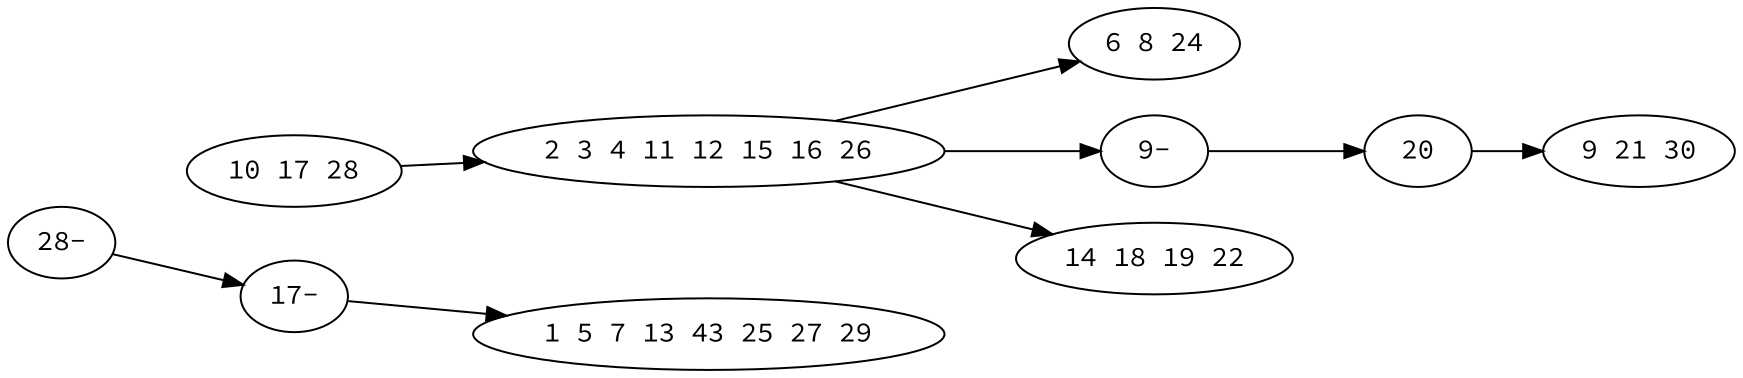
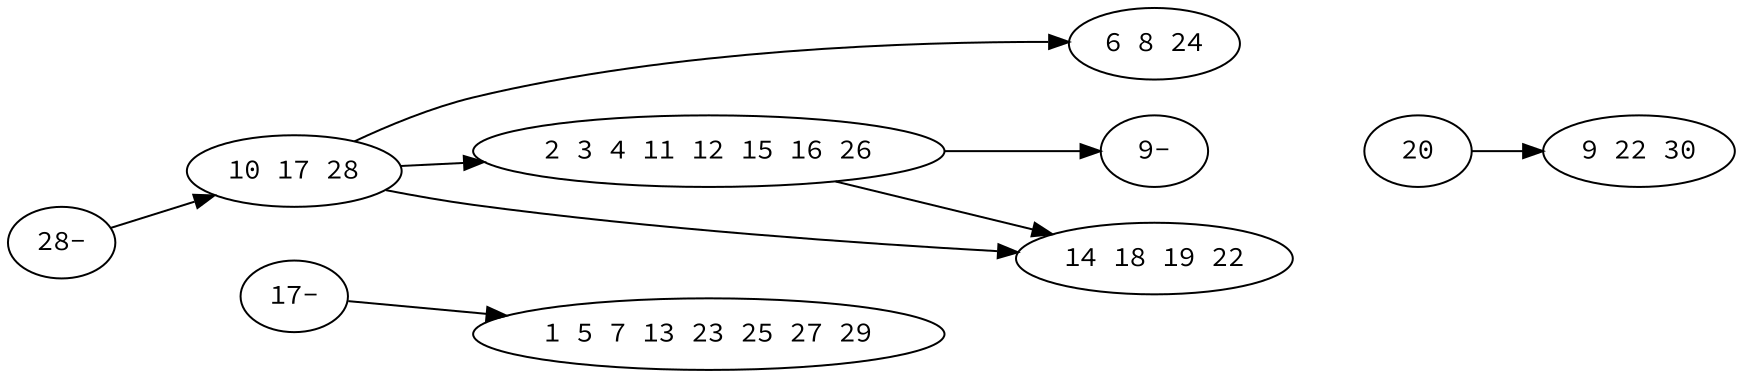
(948, 93) -> (696, 60)
(1276, 151) -> none
(1639, 151) -> (1639, 151)
none -> (691, 229)
(168, 267) -> (153, 215)
(709, 334) -> (709, 334)
